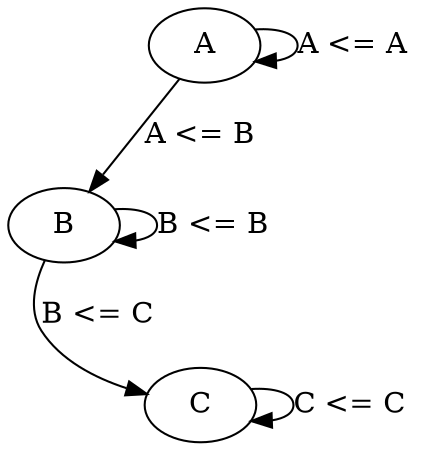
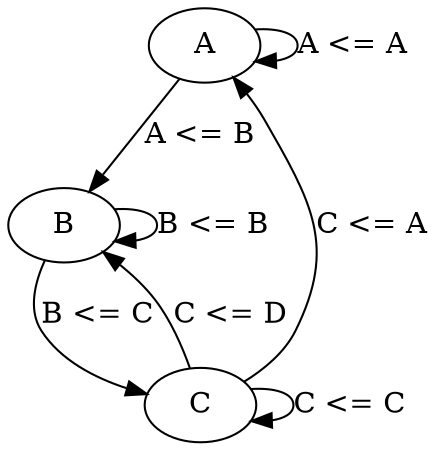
none -> (316, 242)
none -> (163, 311)
